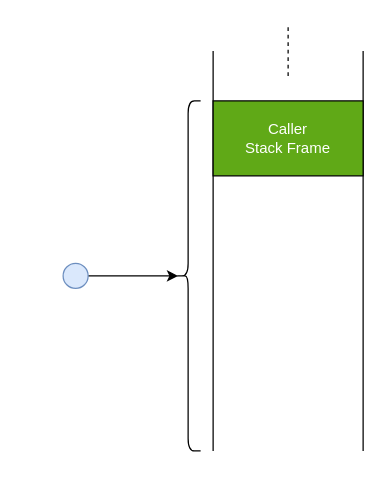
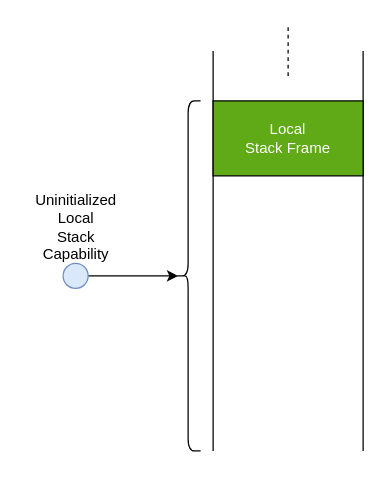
(288, 138) -> (288, 138)
none -> (76, 226)
